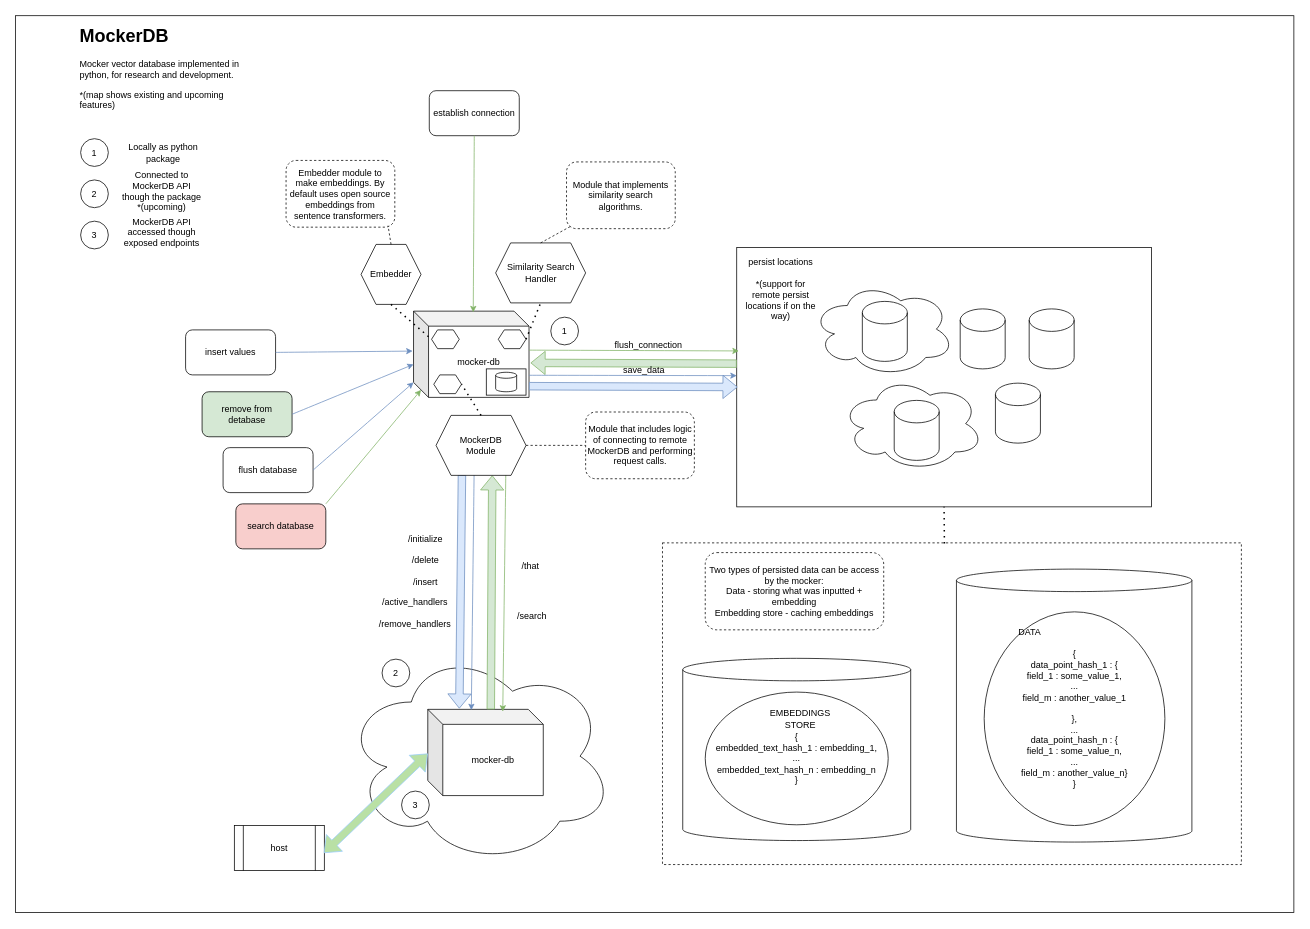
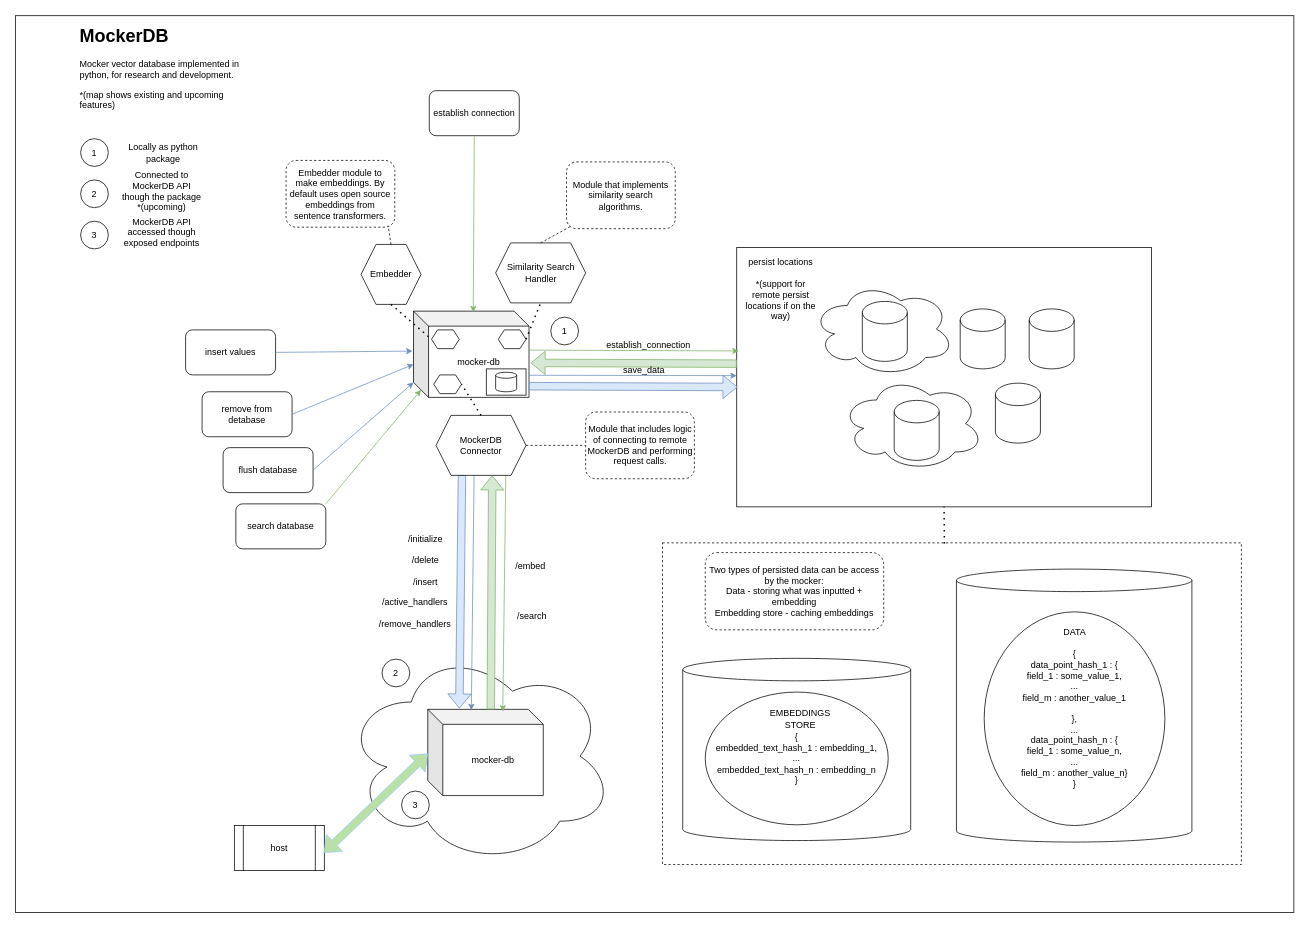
(649, 345) -> (649, 345)
(247, 414) -> (247, 414)
(481, 445) -> (481, 445)
(281, 526) -> (281, 526)
(531, 567) -> (531, 567)
(1030, 632) -> (1075, 632)
